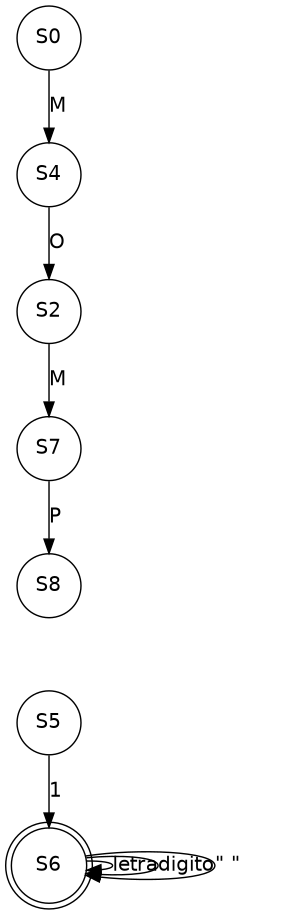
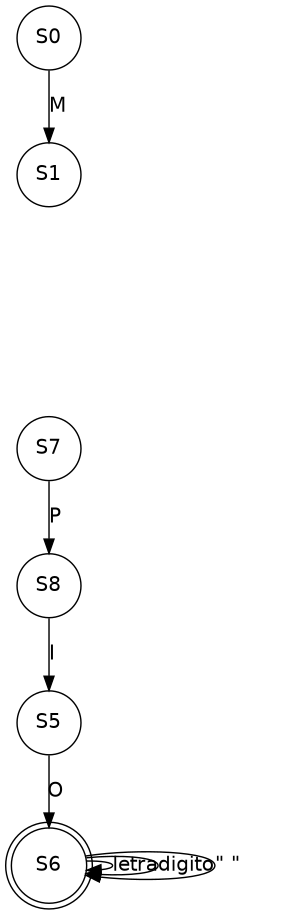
(49, 175) -> (49, 175)
(49, 312) -> none
none -> (49, 647)
(56, 791) -> (56, 791)
